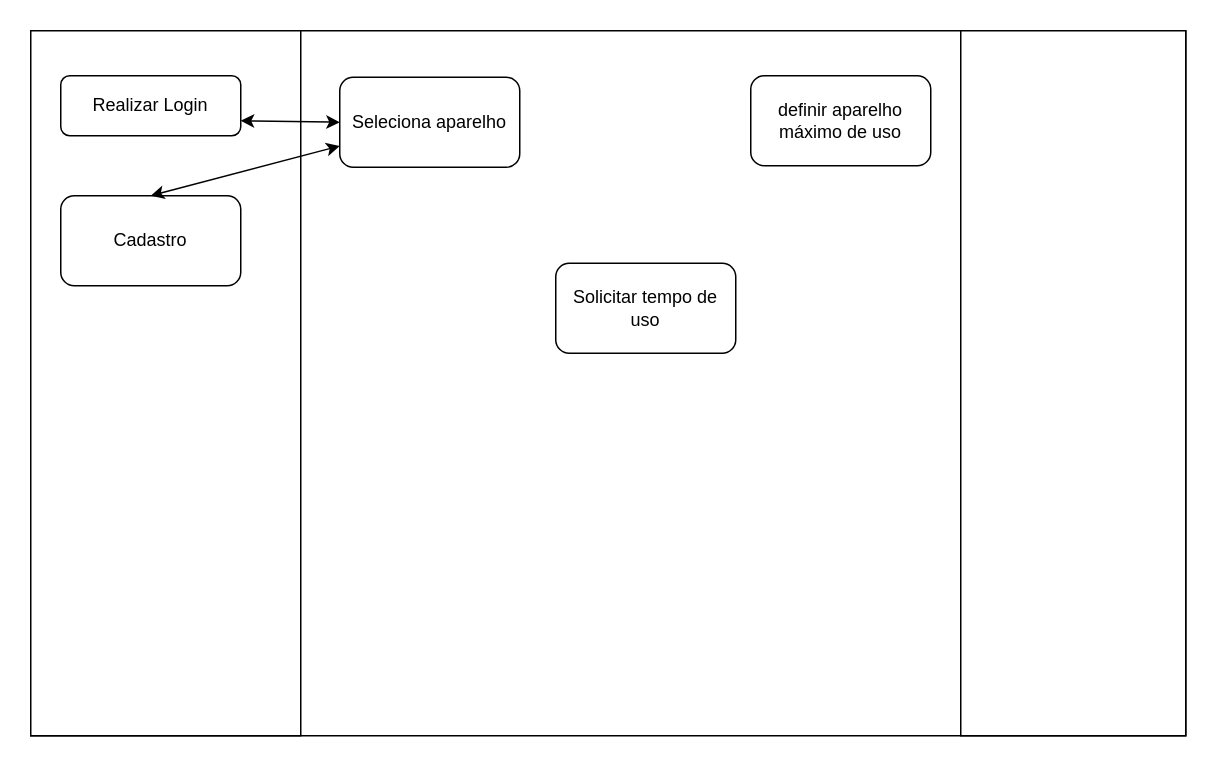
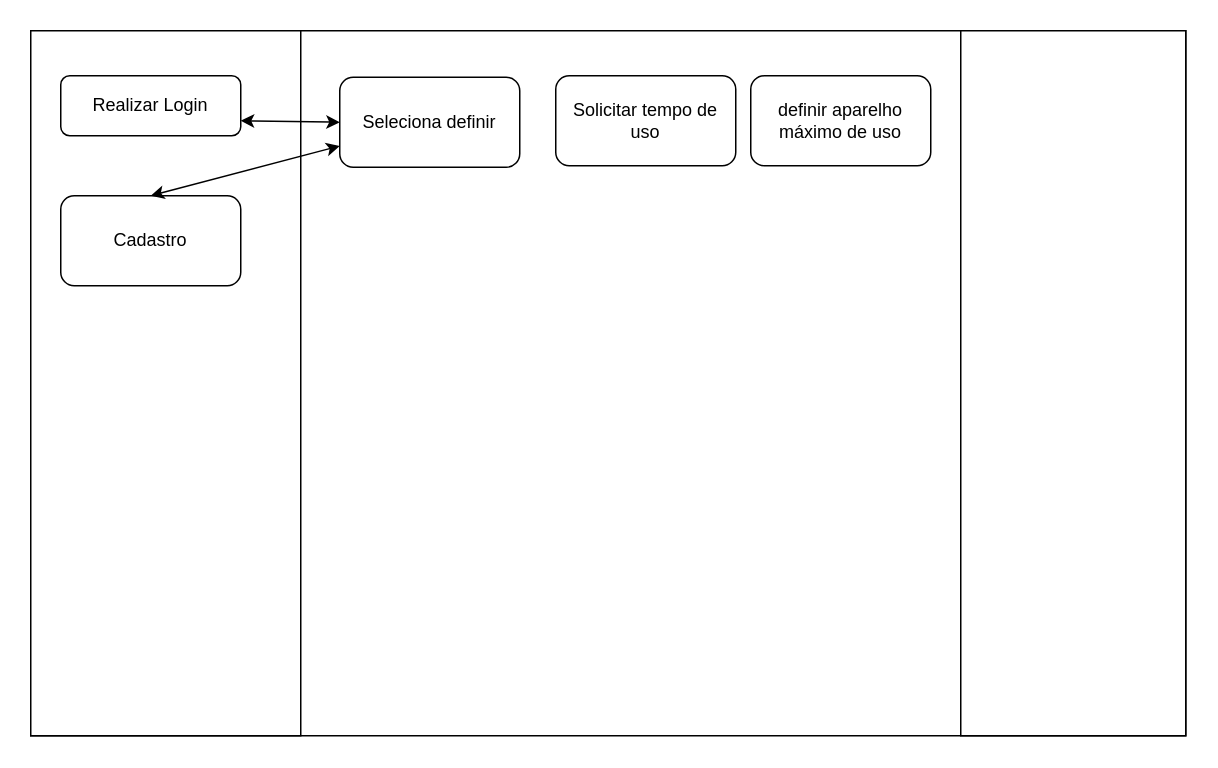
(430, 122) -> (430, 122)
(646, 308) -> (646, 121)
